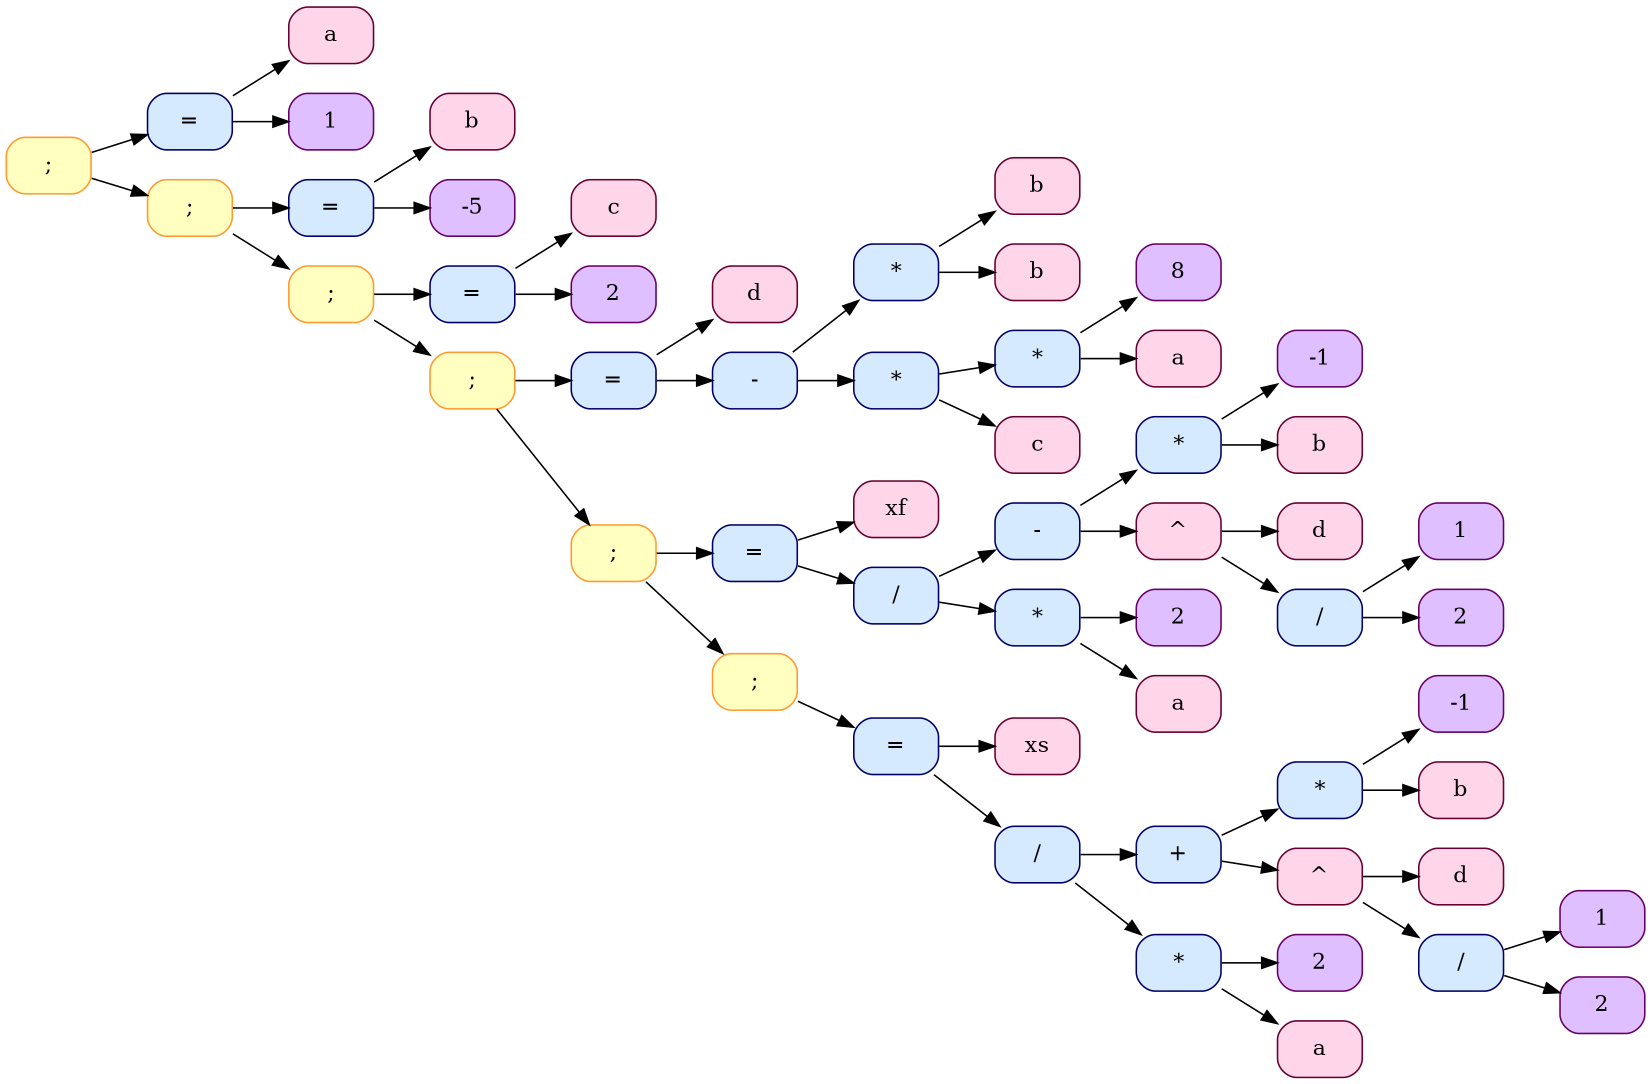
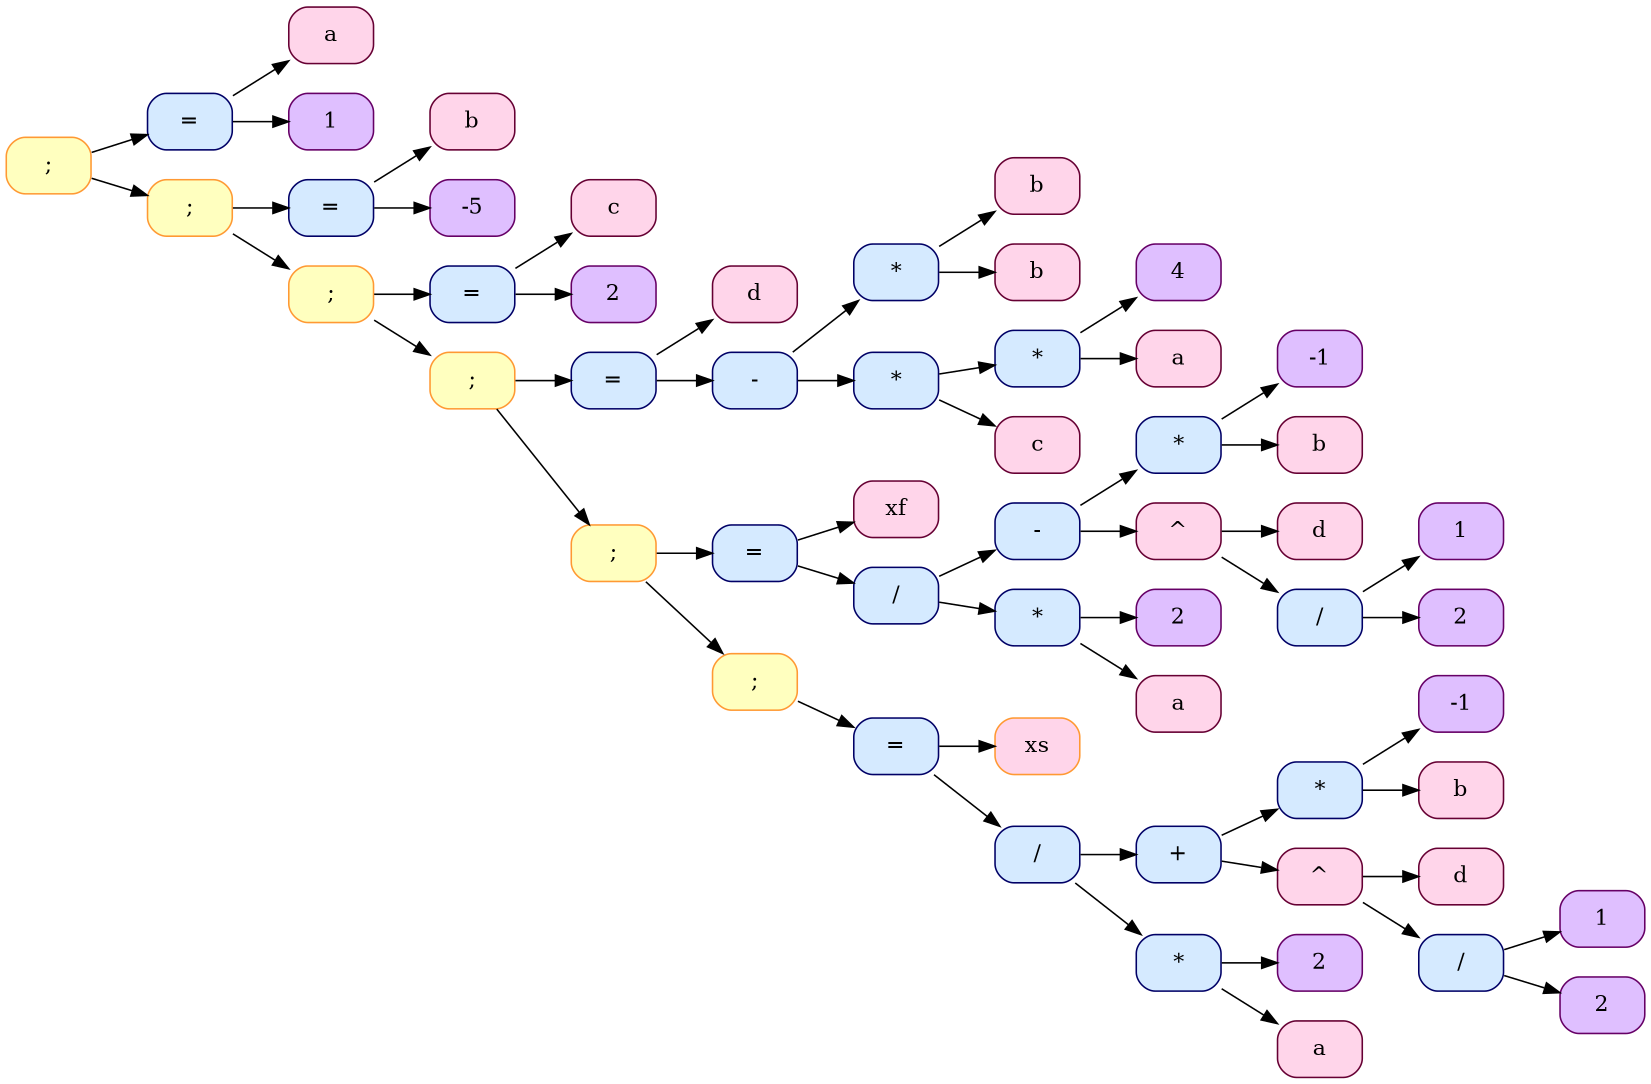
(1179, 272) -> (1179, 272)
(1037, 746) -> (1037, 746)
